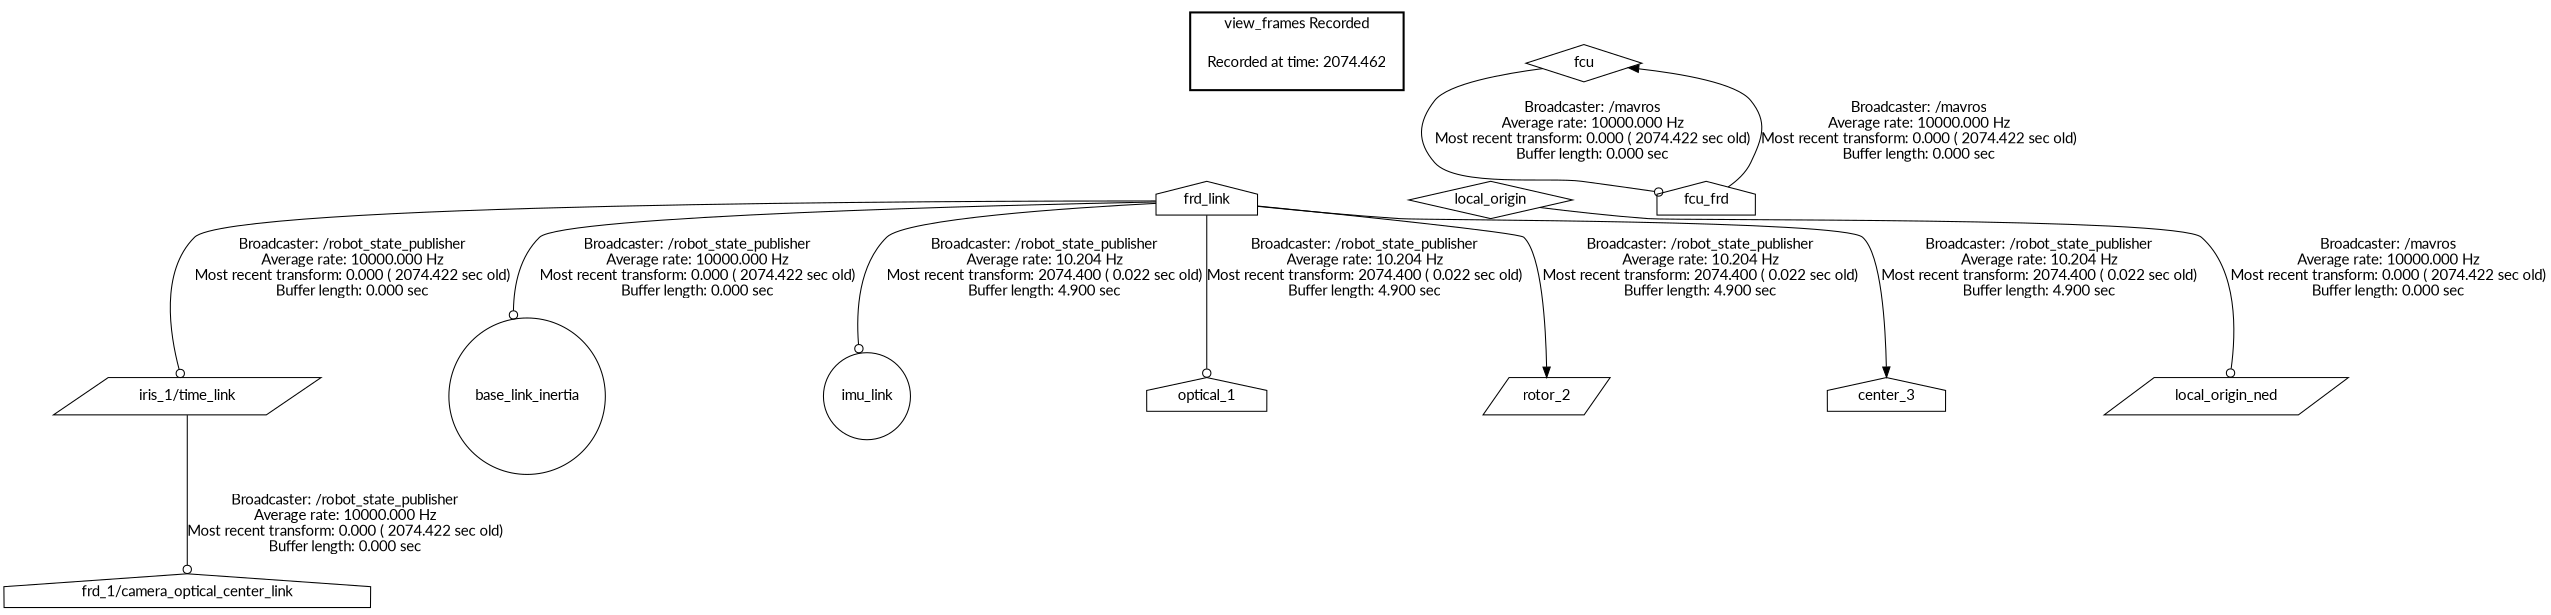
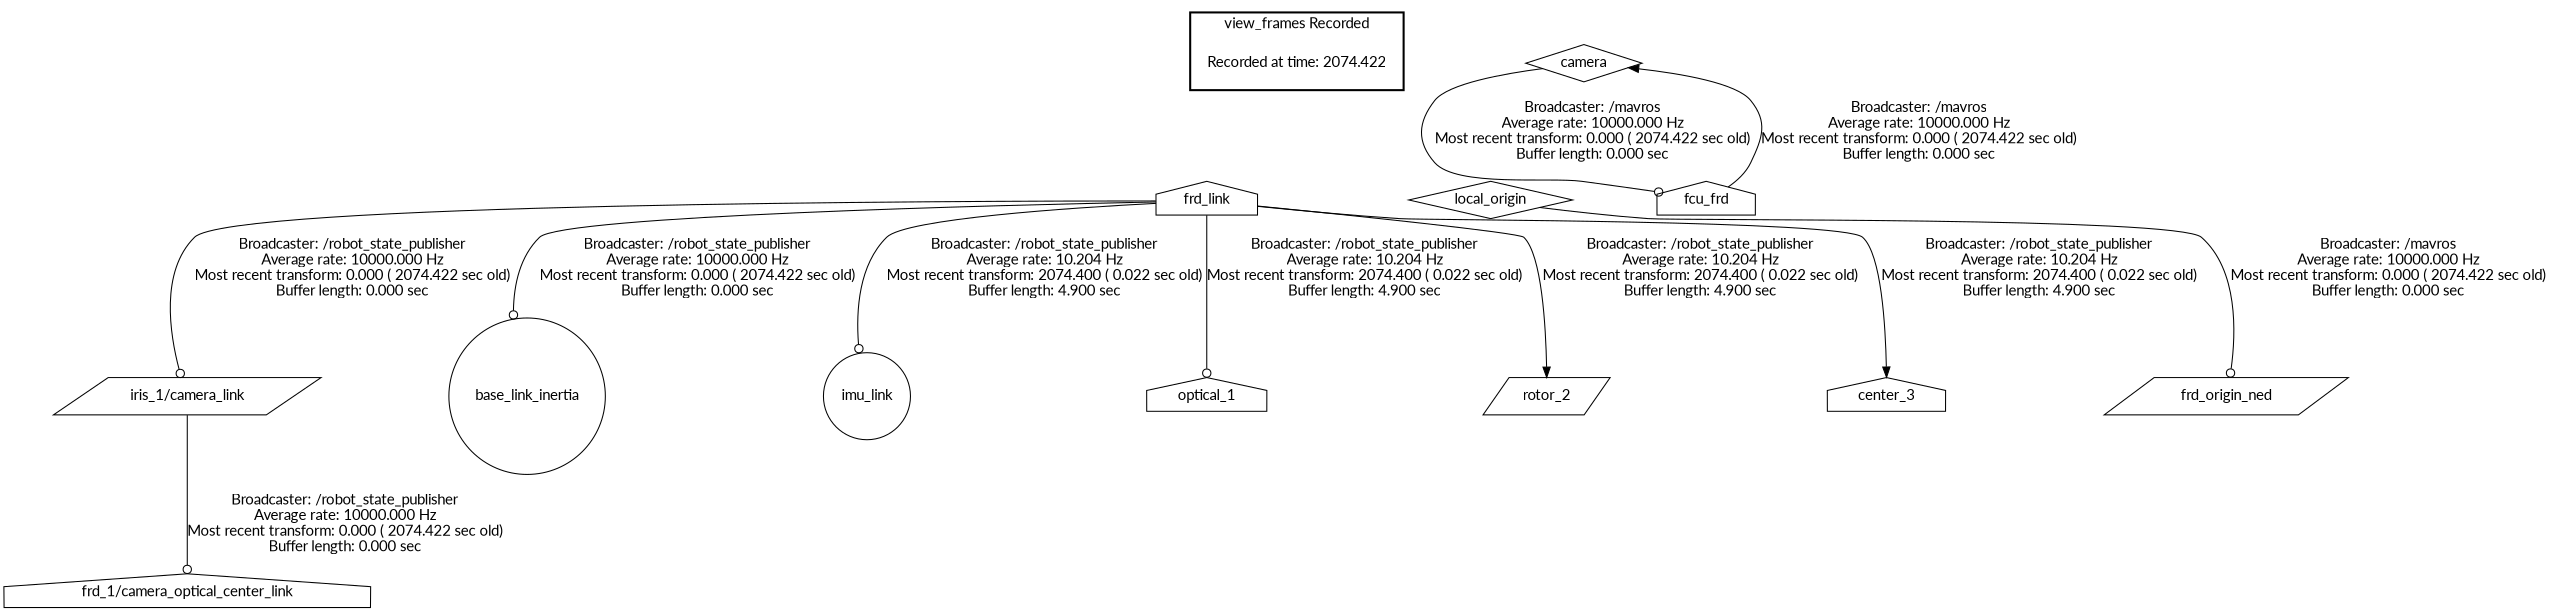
(1297, 63) -> (1297, 63)
(1584, 63) -> (1584, 63)
(187, 396) -> (187, 396)
(2226, 396) -> (2226, 396)
